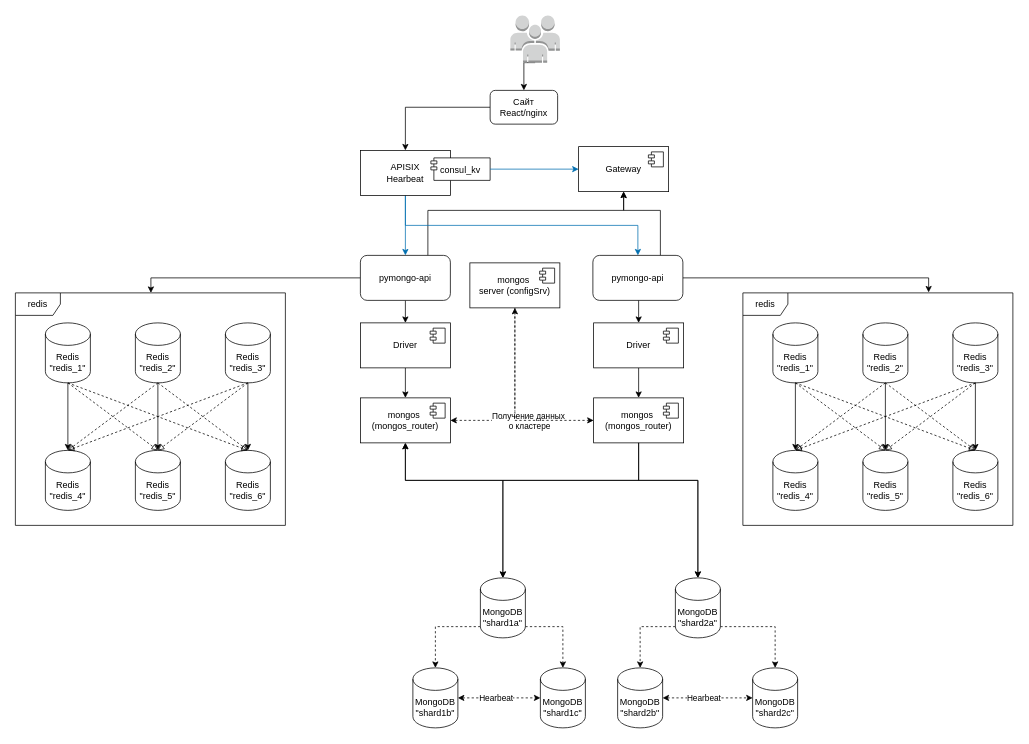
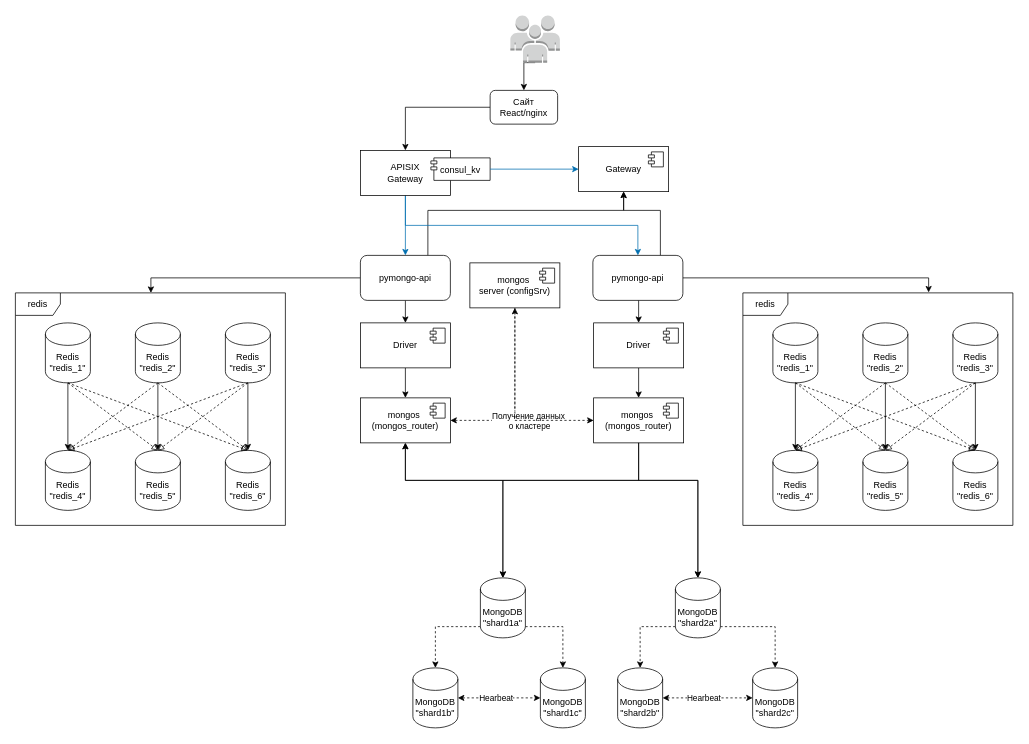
(405, 173) -> (405, 173)
